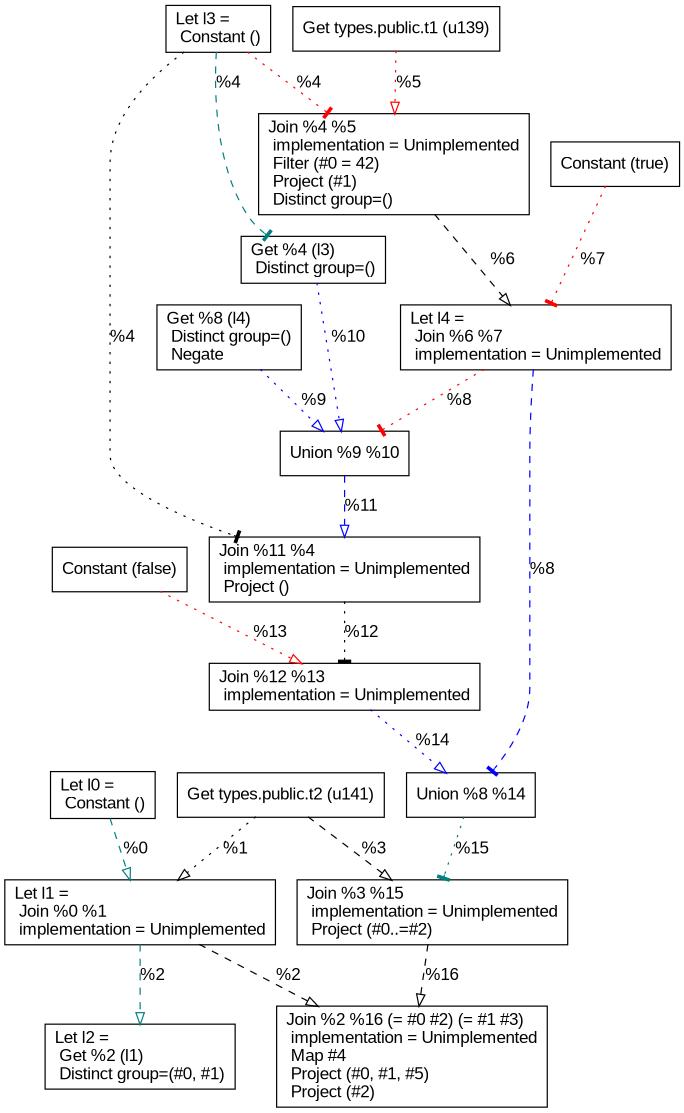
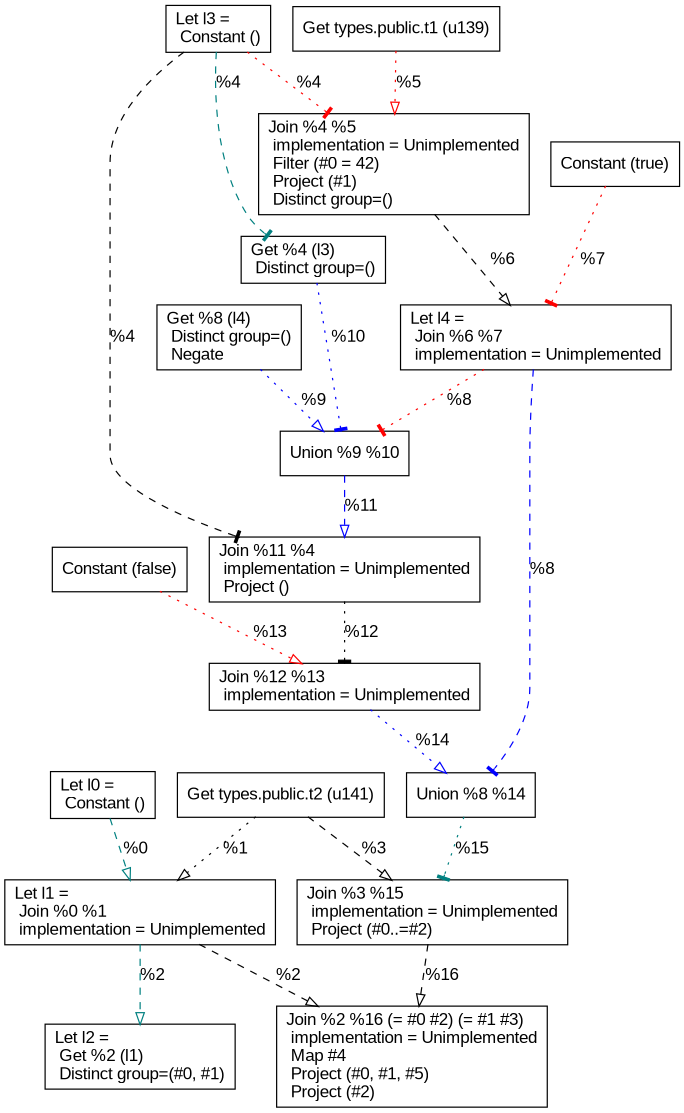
(110, 316) -> (110, 316)
(328, 351) -> (328, 351)
